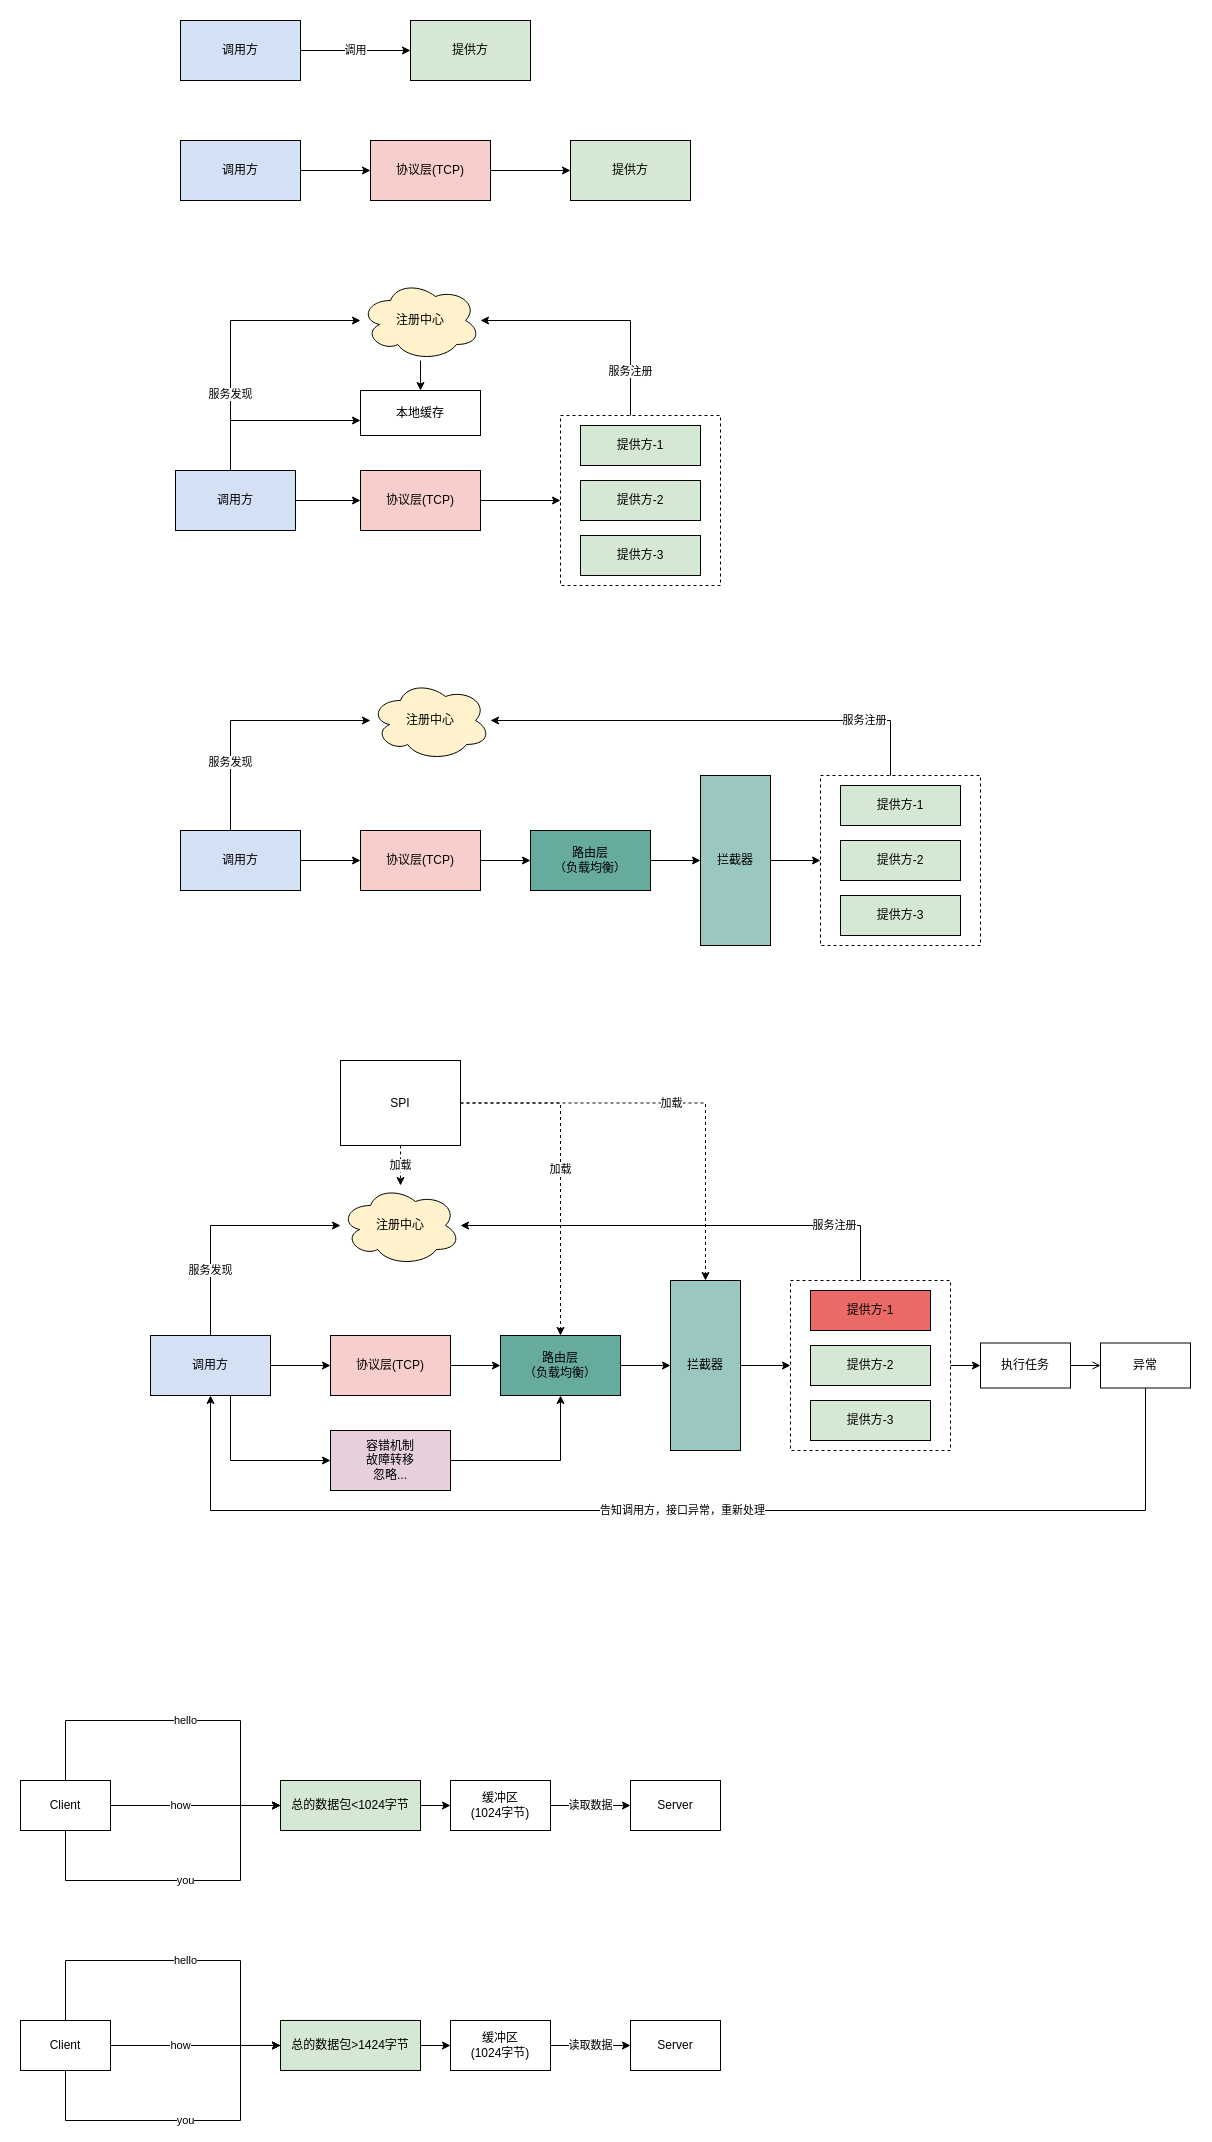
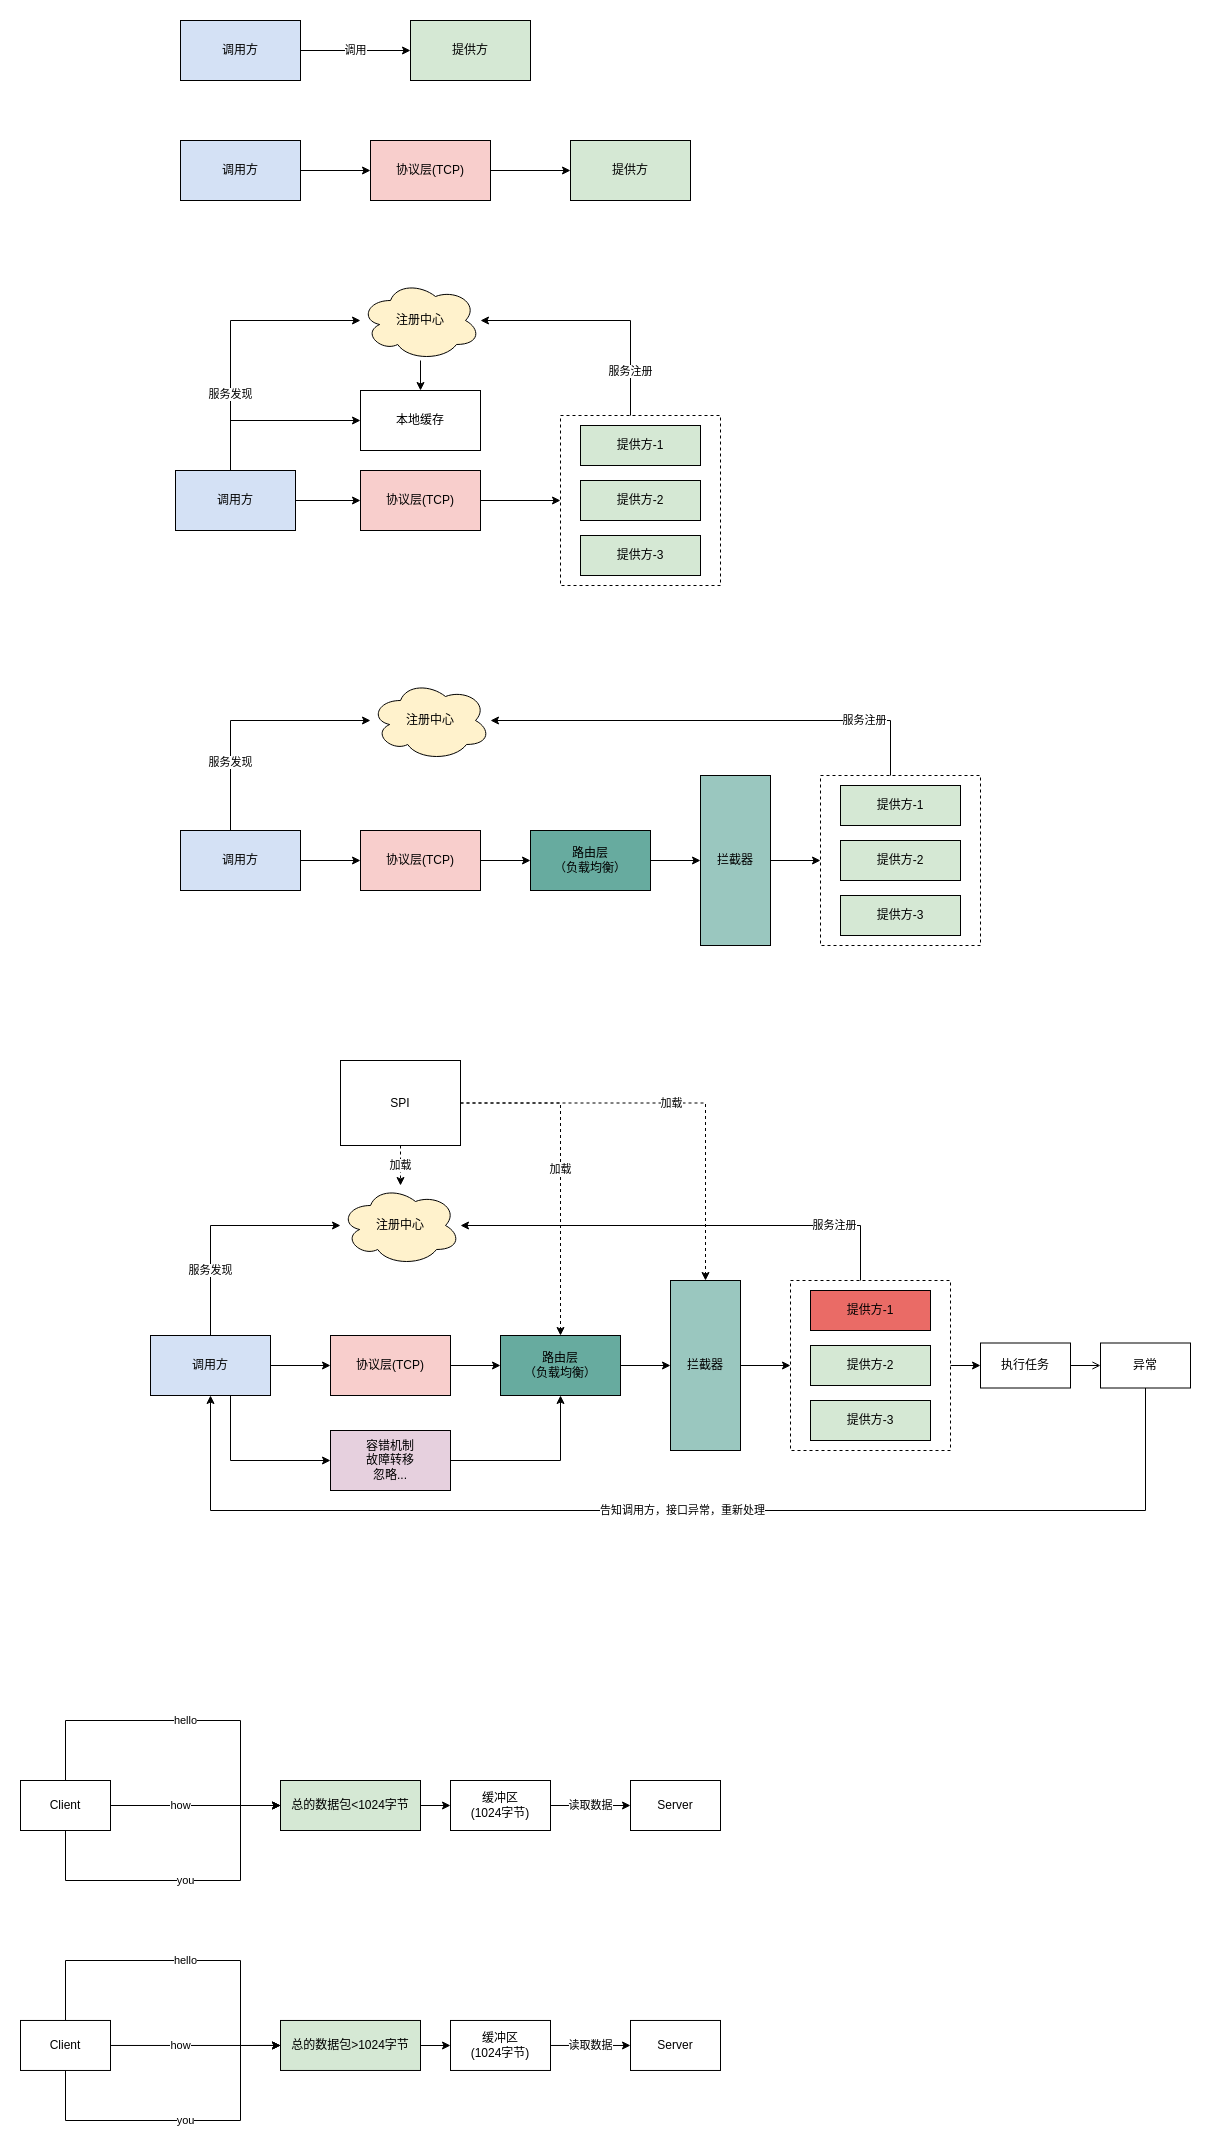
(421, 413) -> (421, 421)
(351, 2046) -> (351, 2046)
